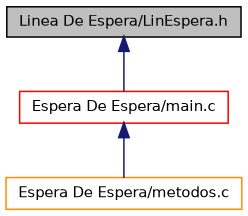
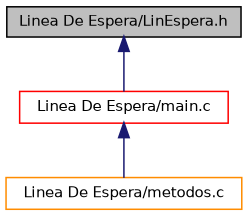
(124, 107) -> (124, 107)
(124, 193) -> (124, 193)
